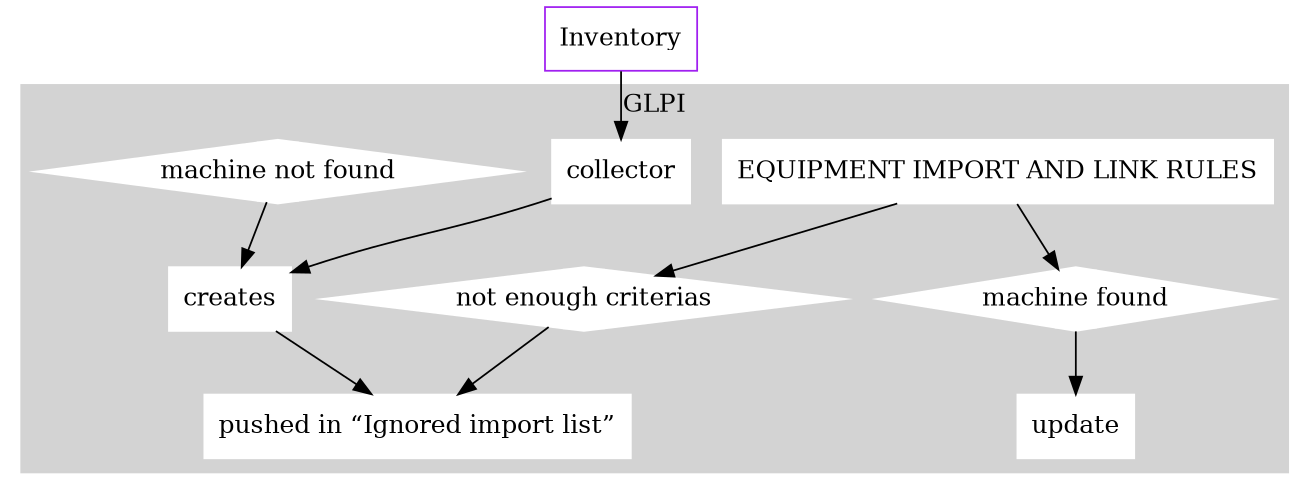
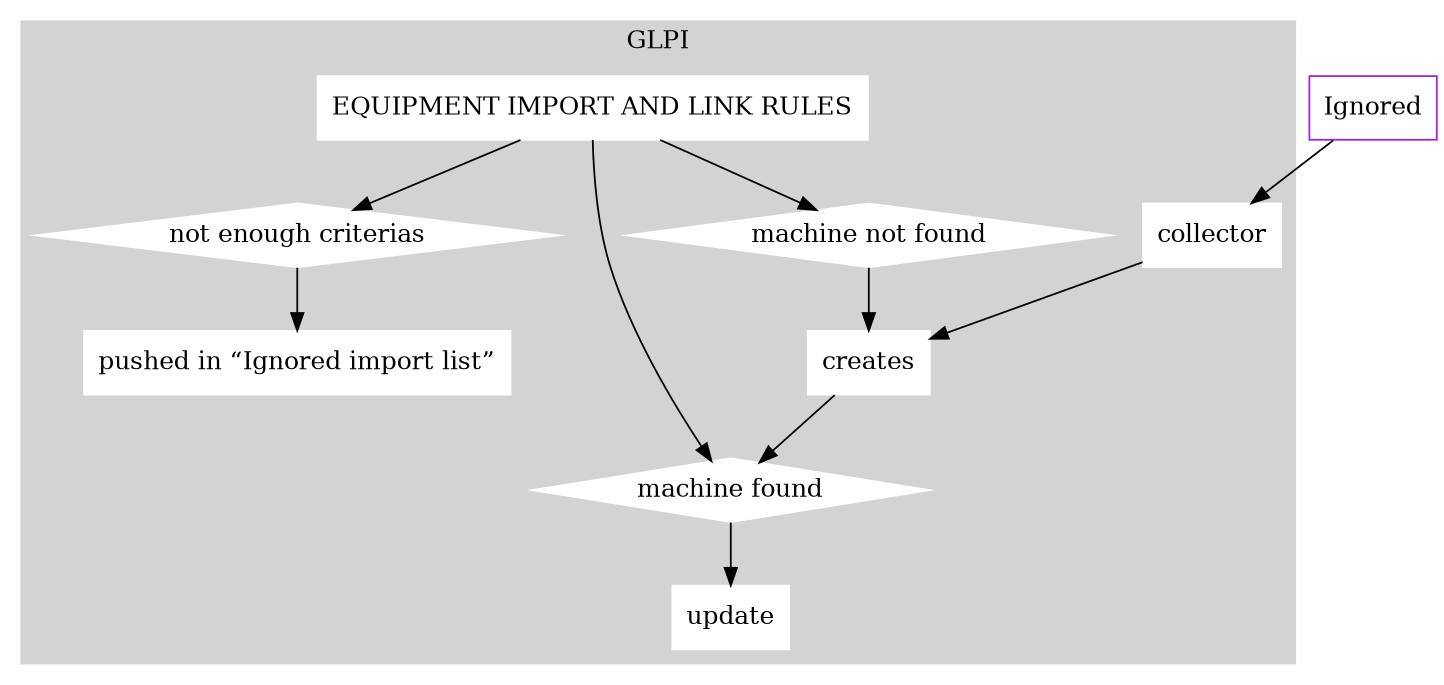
(621, 39) -> (1373, 108)
none -> (730, 171)
(316, 358) -> (804, 423)
